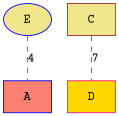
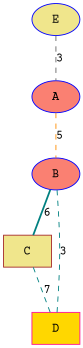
(32, 58) -> (60, 58)
(28, 97) -> (56, 97)
none -> (56, 174)
